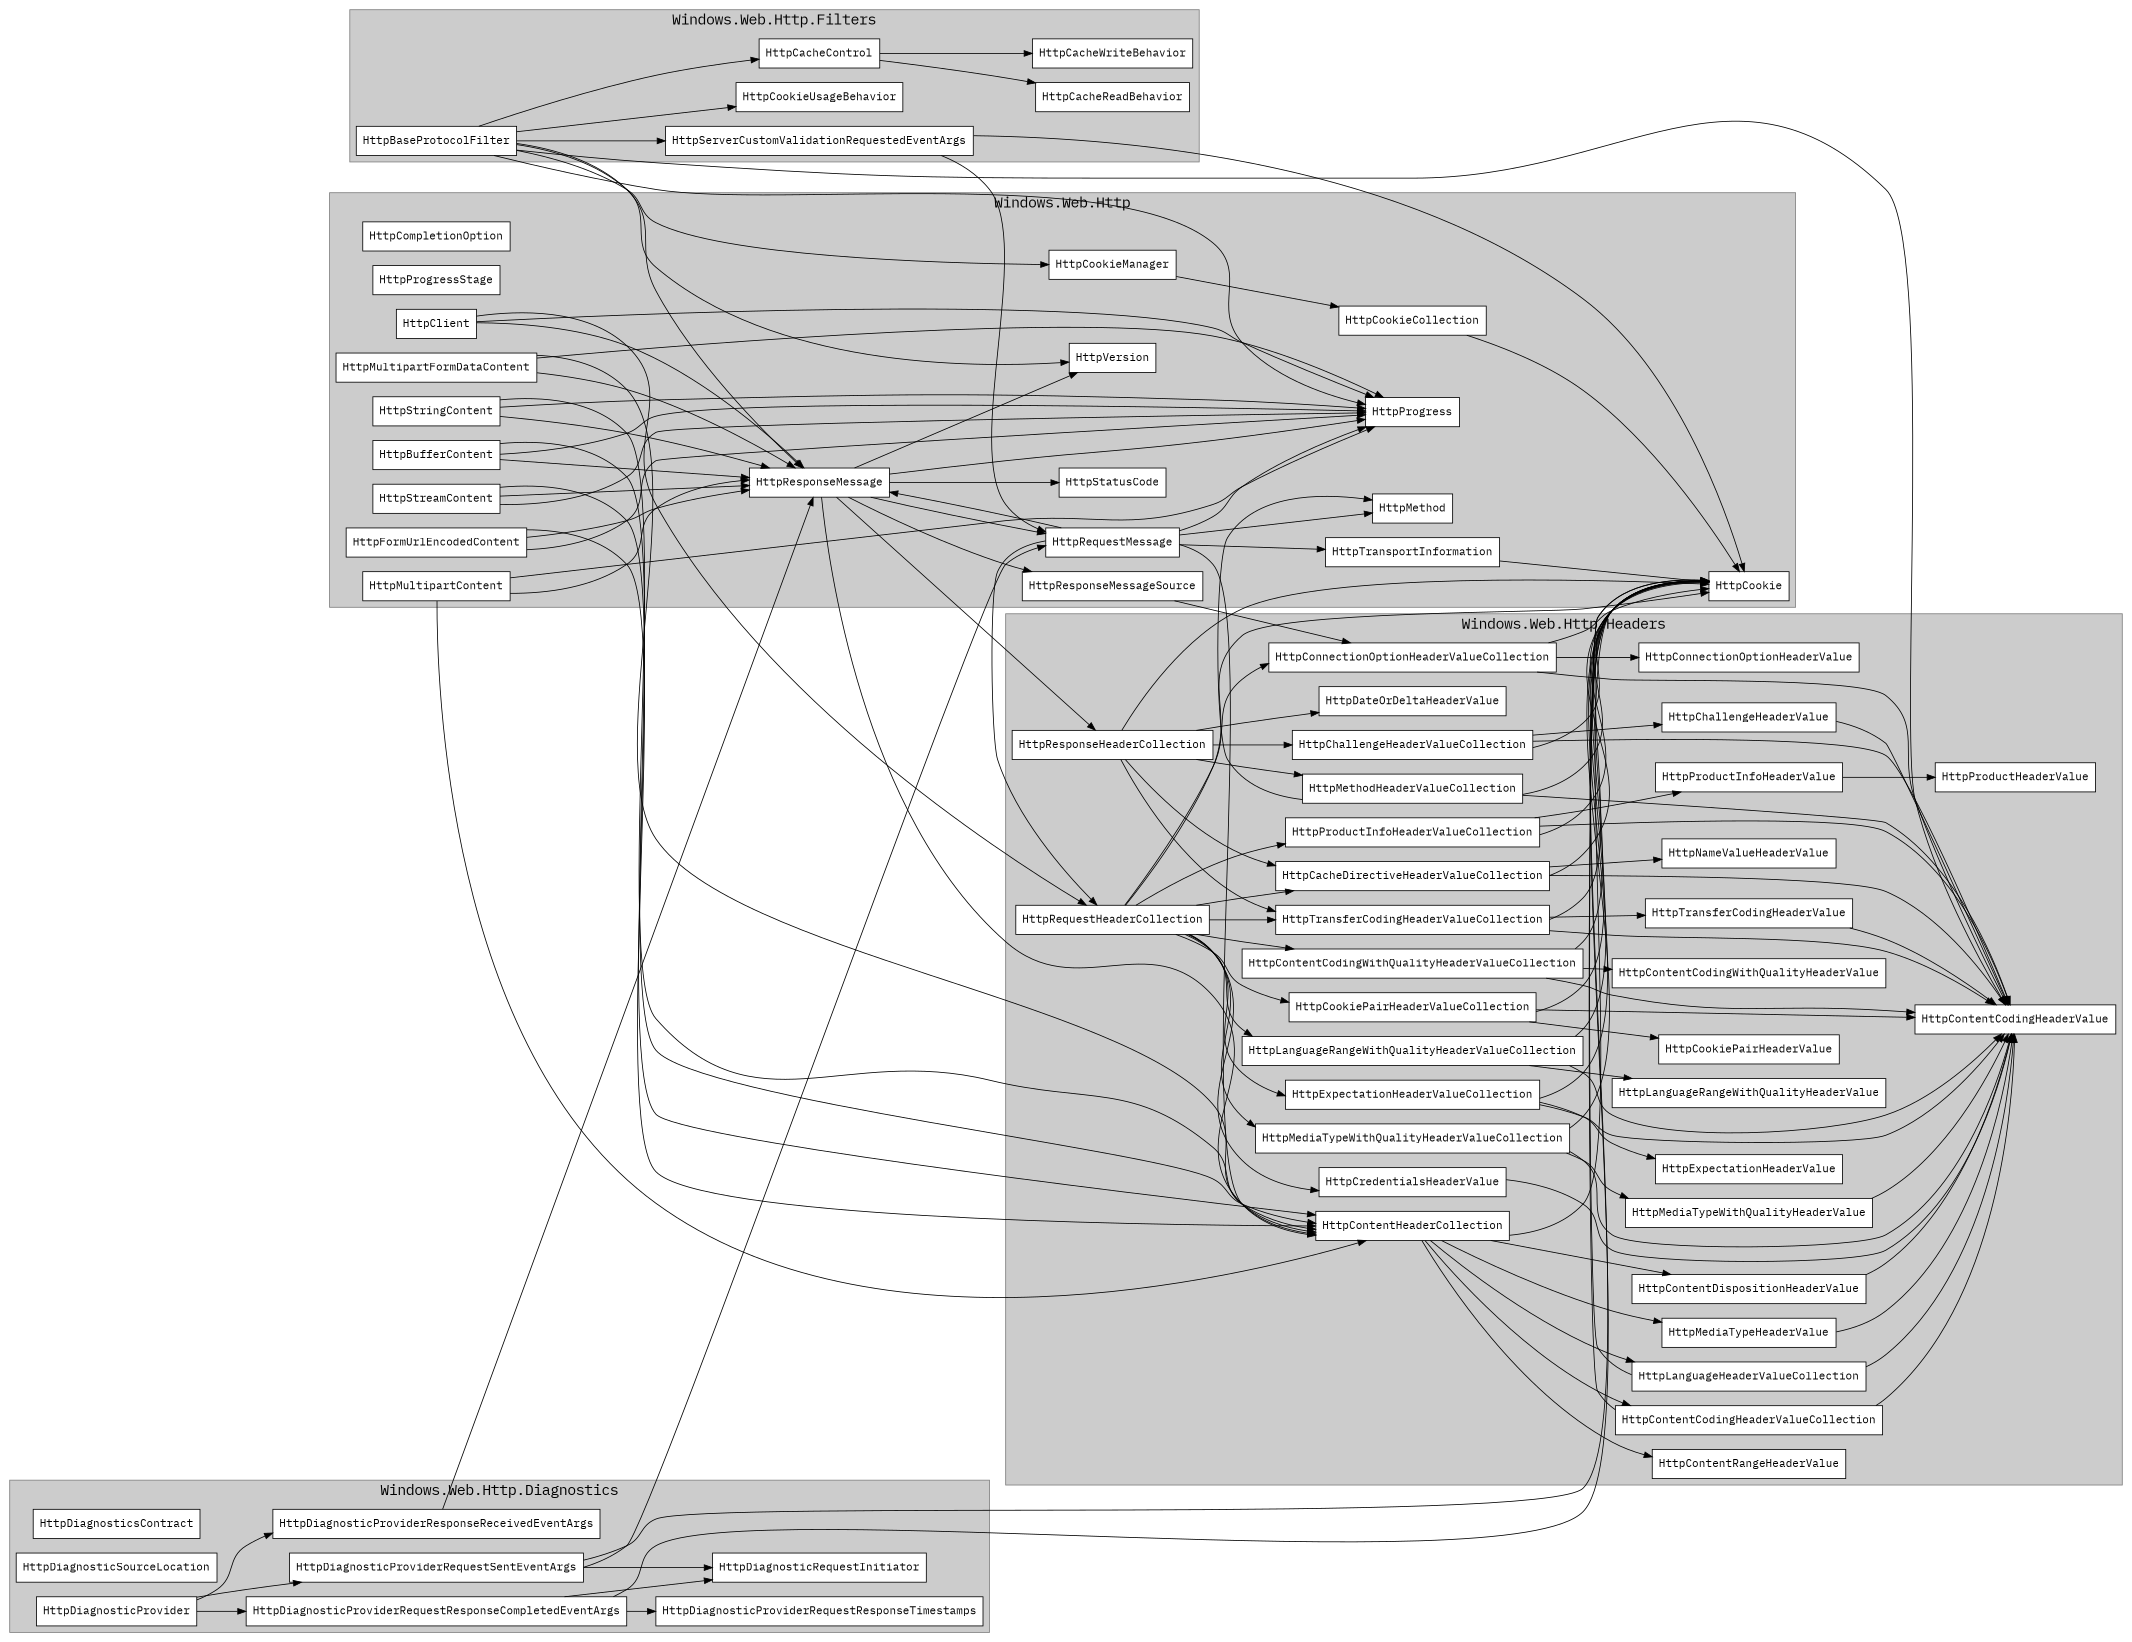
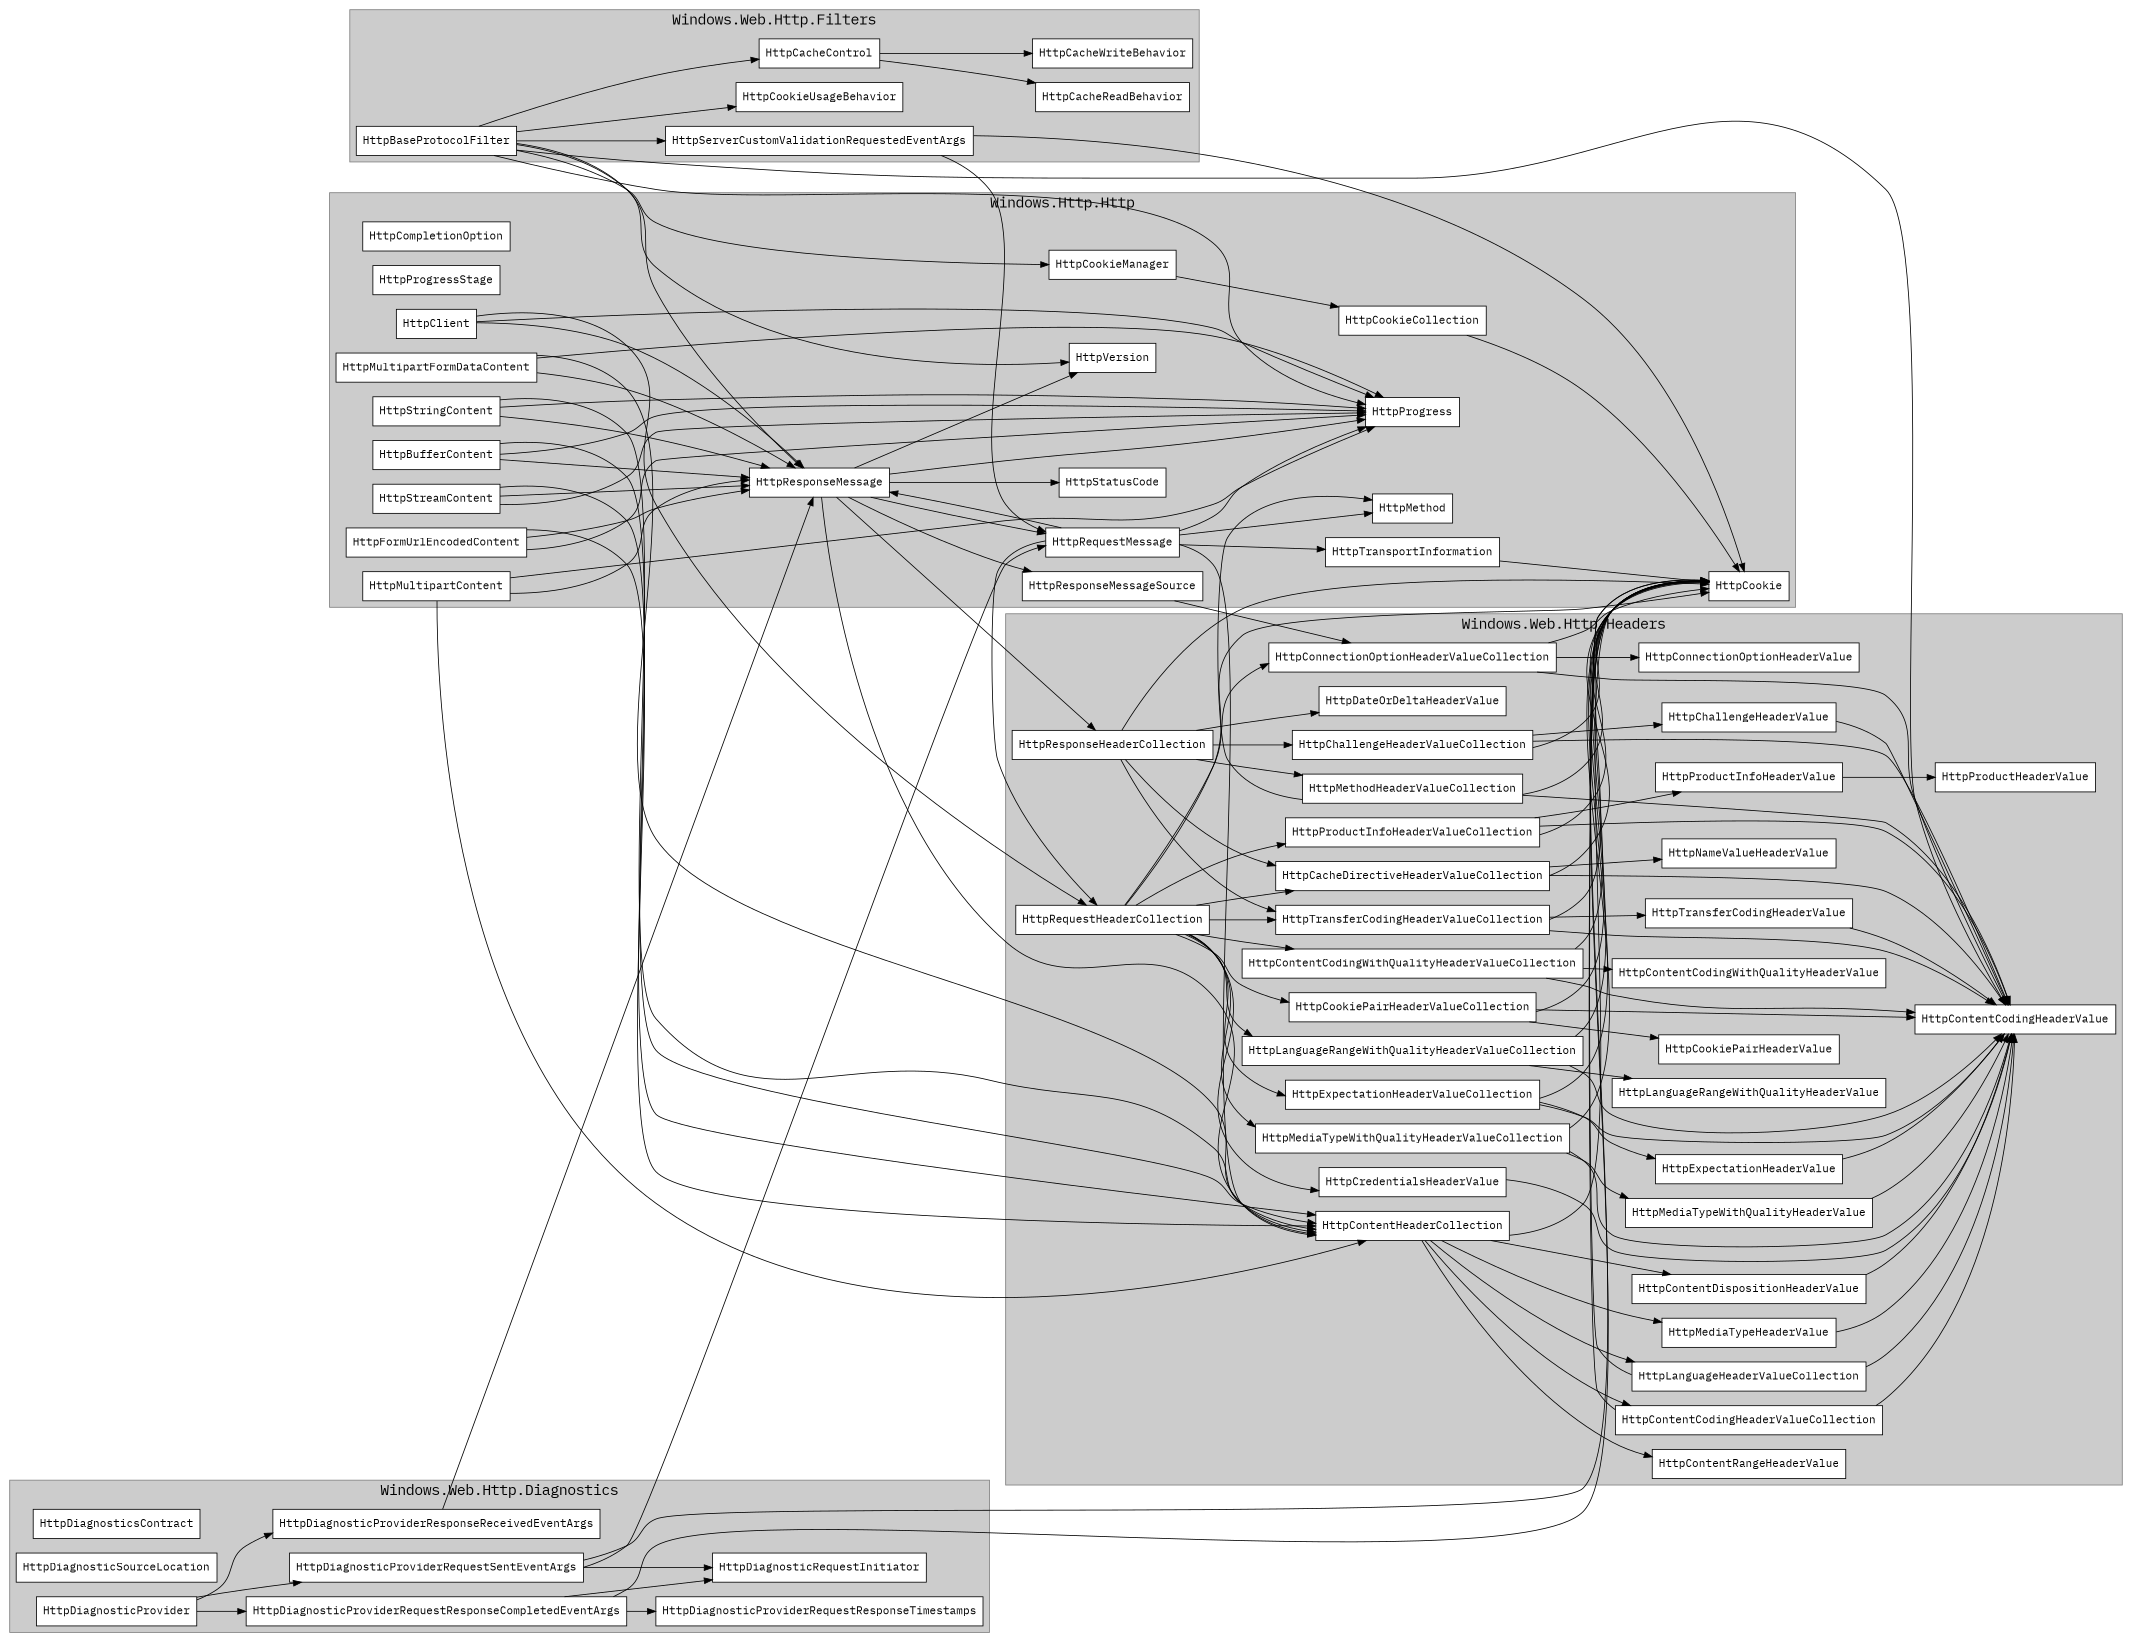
(1063, 204) -> (1063, 204)
none -> (1902, 1134)
